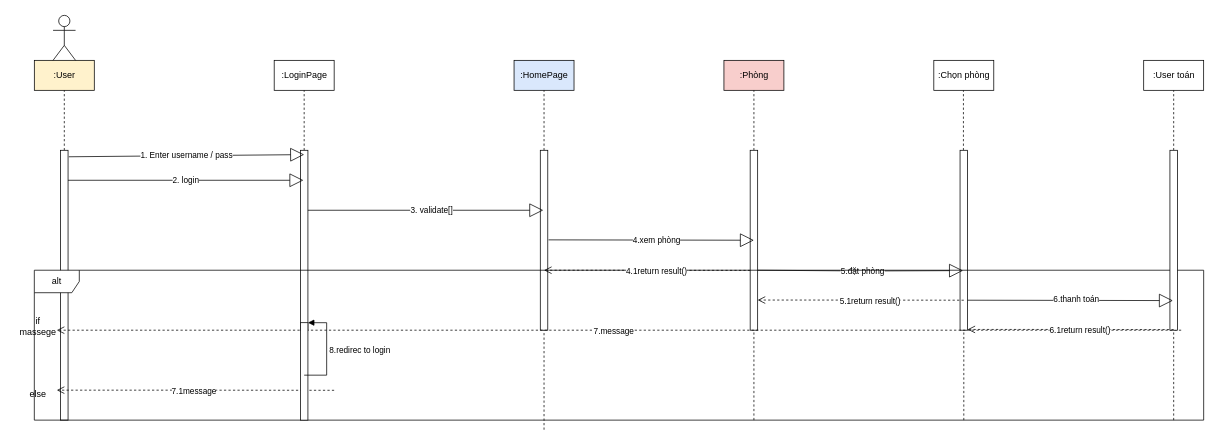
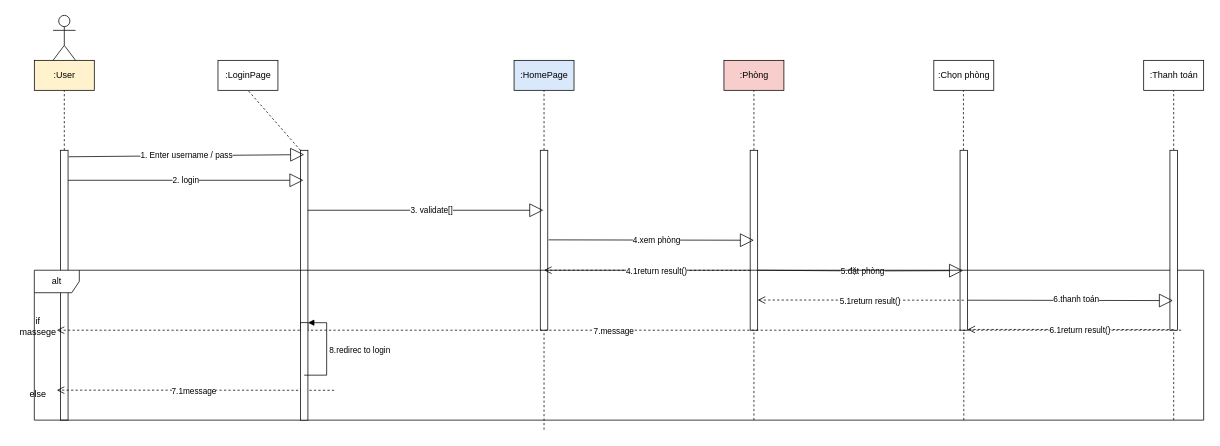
(304, 75) -> (248, 75)
(1175, 75) -> (1175, 75)
